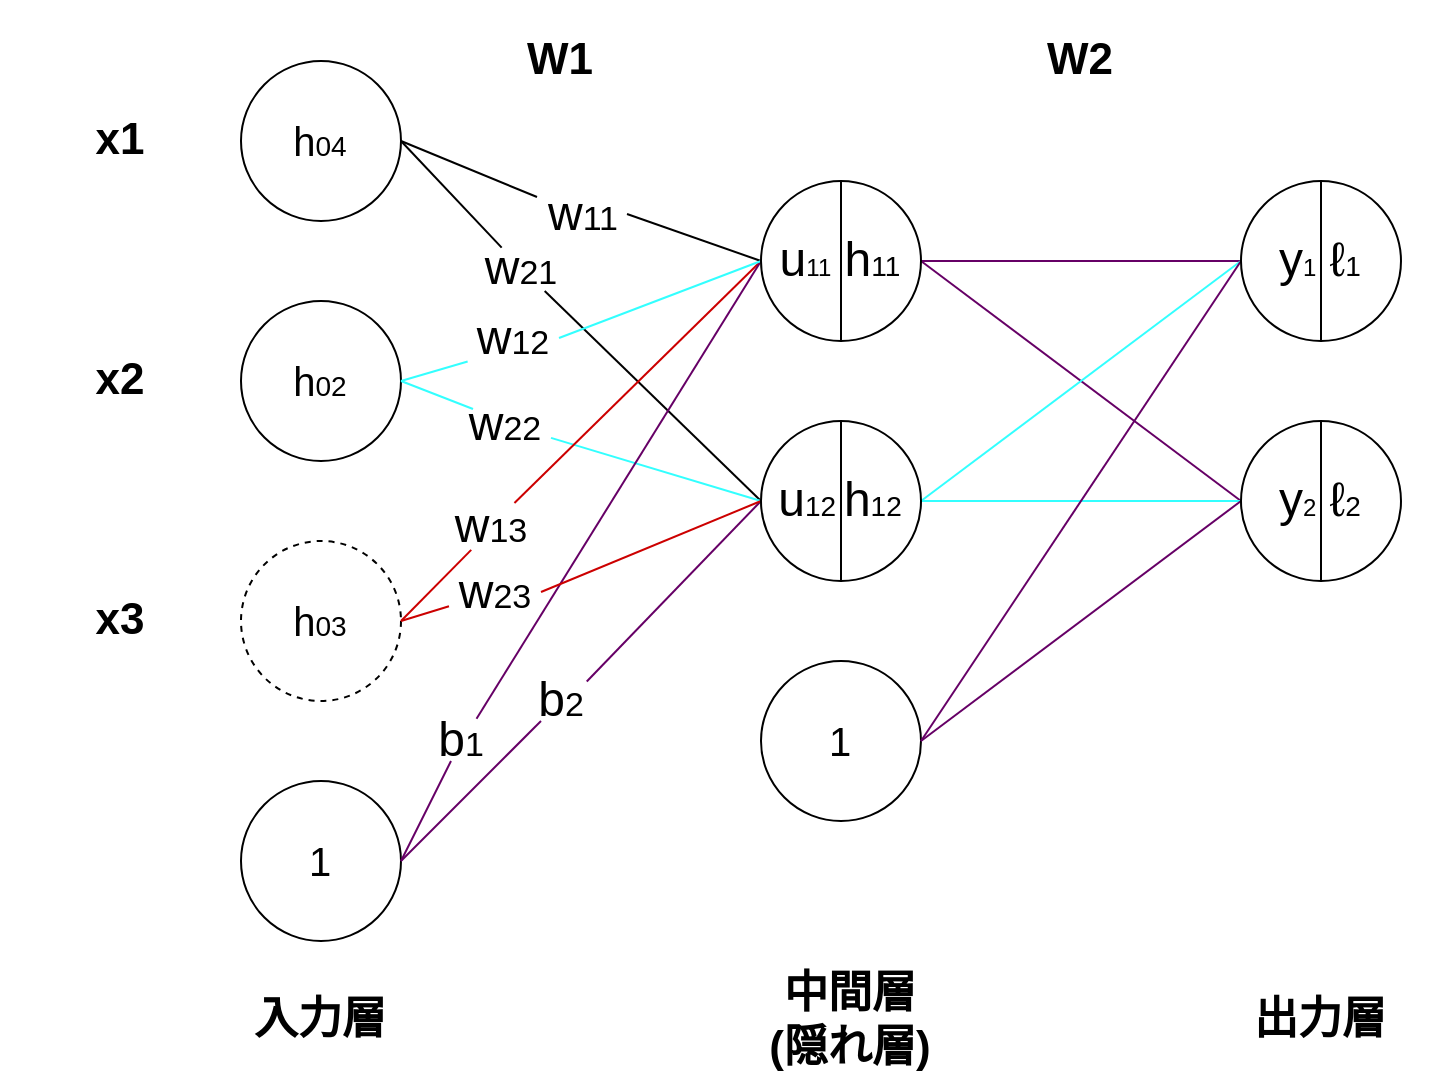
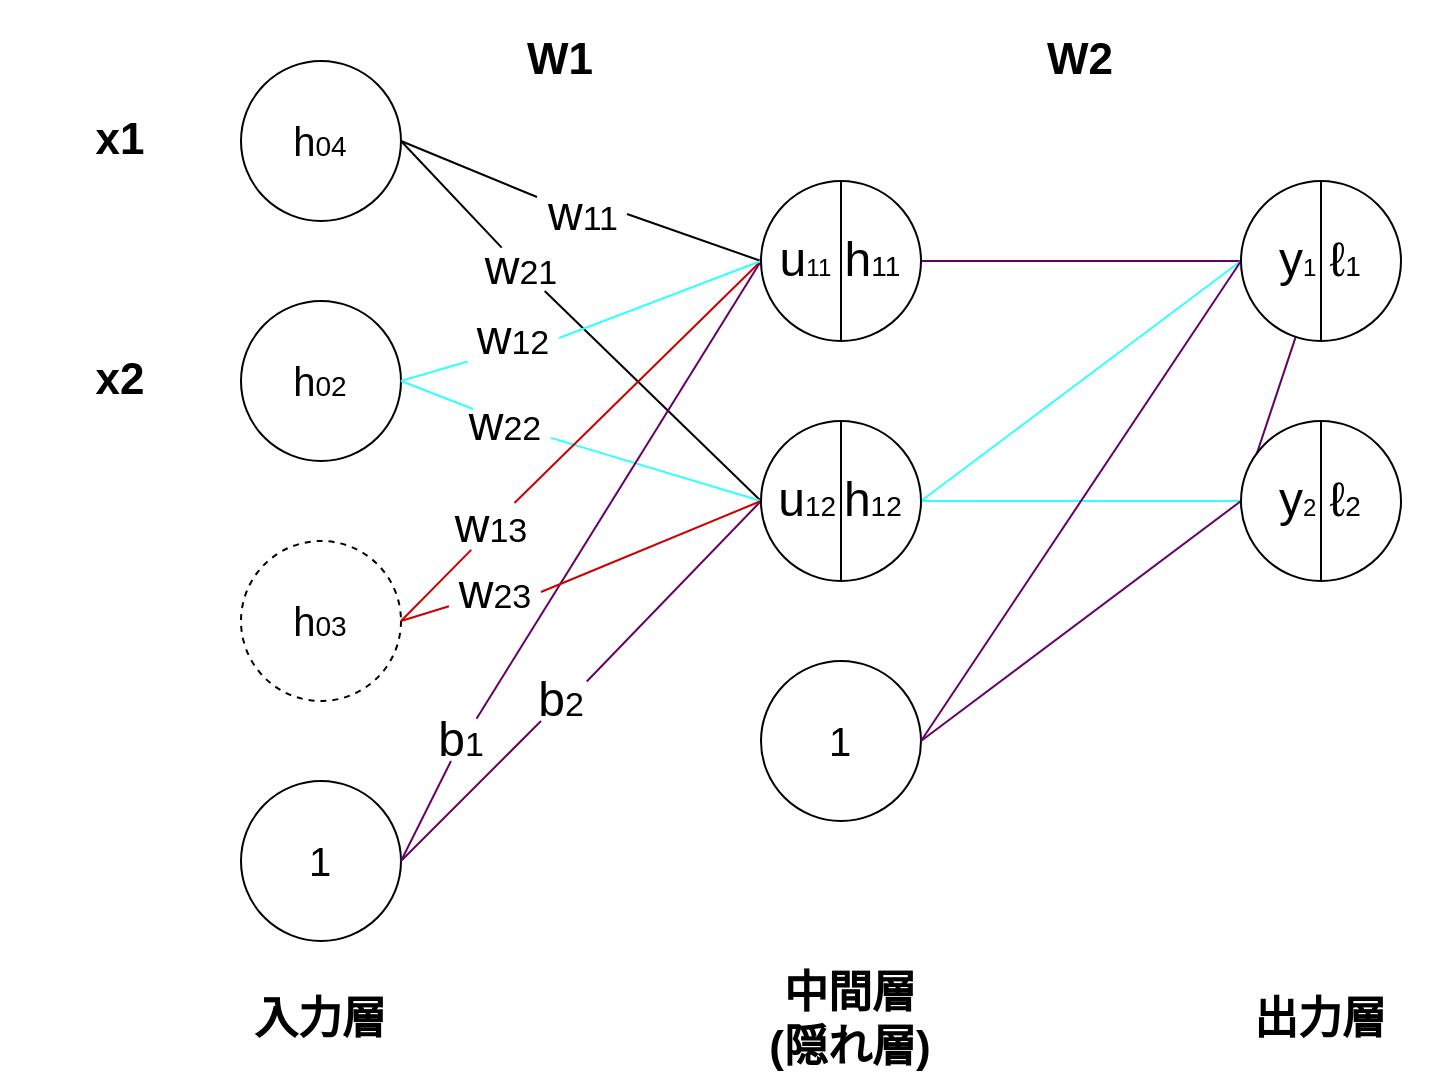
(1083, 383) -> (1276, 395)
(121, 621) -> none
